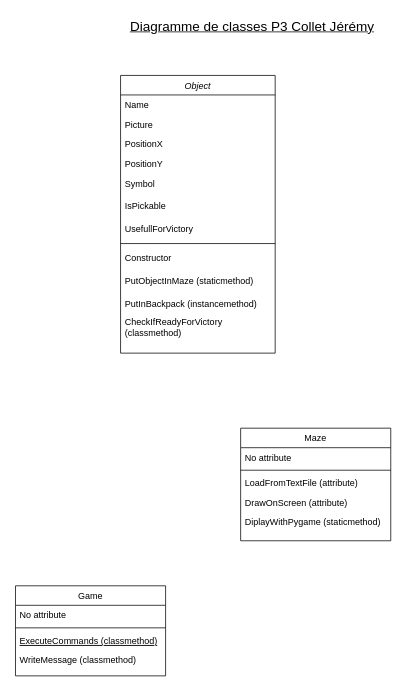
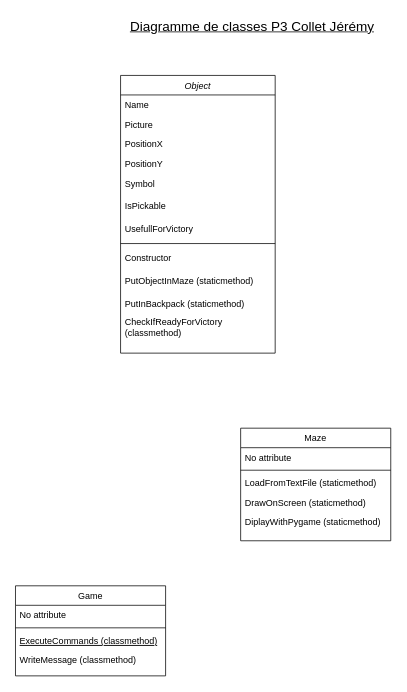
(198, 304) -> (193, 304)
(310, 483) -> (318, 483)
(303, 503) -> (310, 503)
